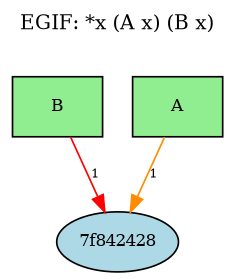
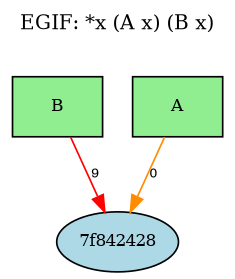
(96, 174) -> (96, 174)
(154, 174) -> (154, 174)
